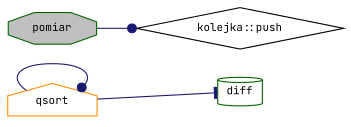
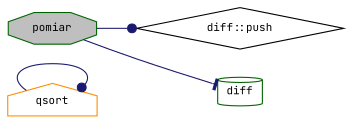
(240, 28) -> (240, 28)
(155, 96) -> (148, 63)
